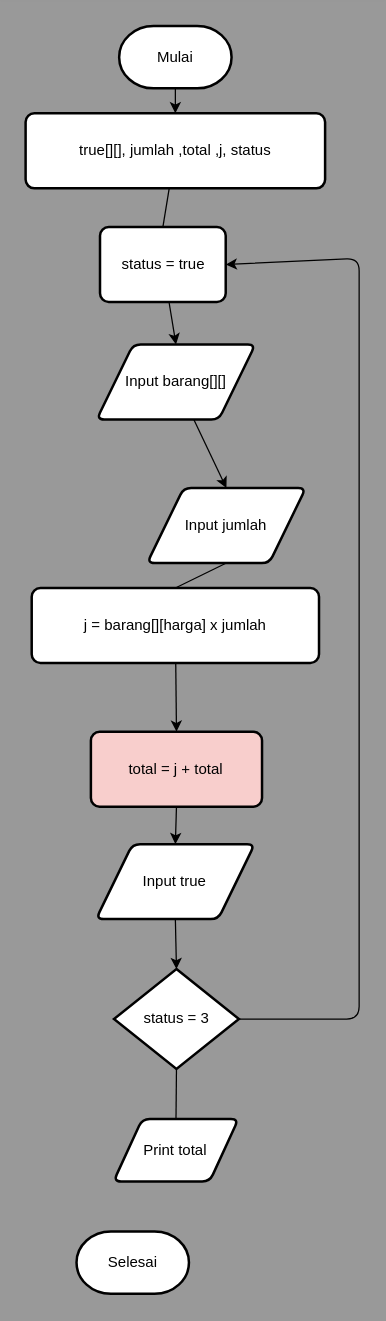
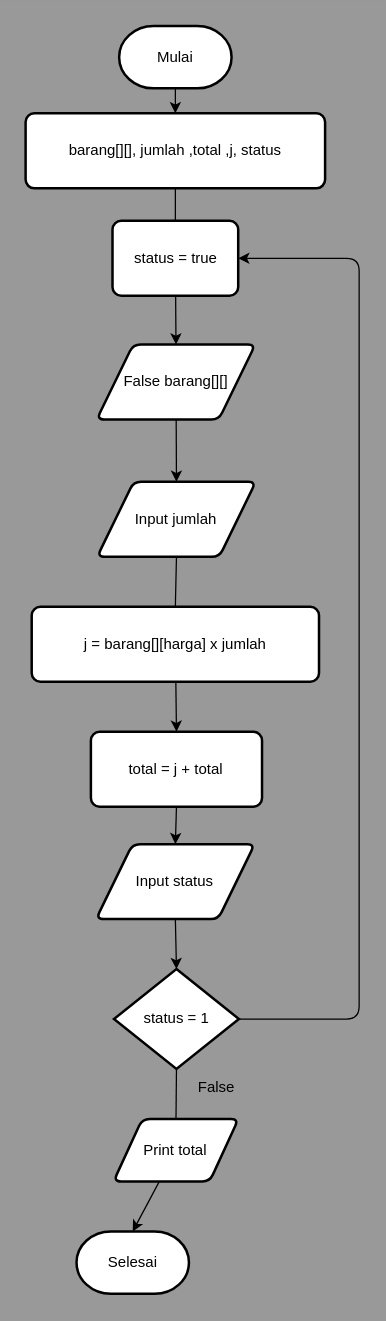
(176, 151) -> (176, 151)
(163, 264) -> (175, 258)
(176, 382) -> (176, 382)
(227, 526) -> (177, 519)
(175, 626) -> (175, 644)
(177, 769) -> (177, 769)
(175, 882) -> (175, 882)
(177, 1019) -> (177, 1019)
none -> (217, 1088)
none -> (148, 1203)
